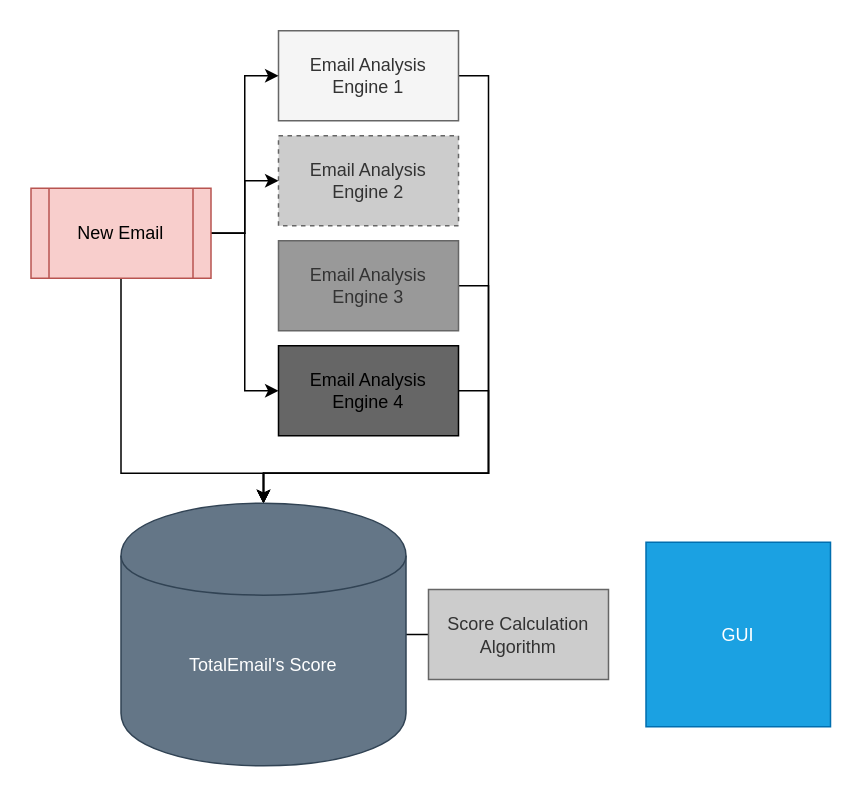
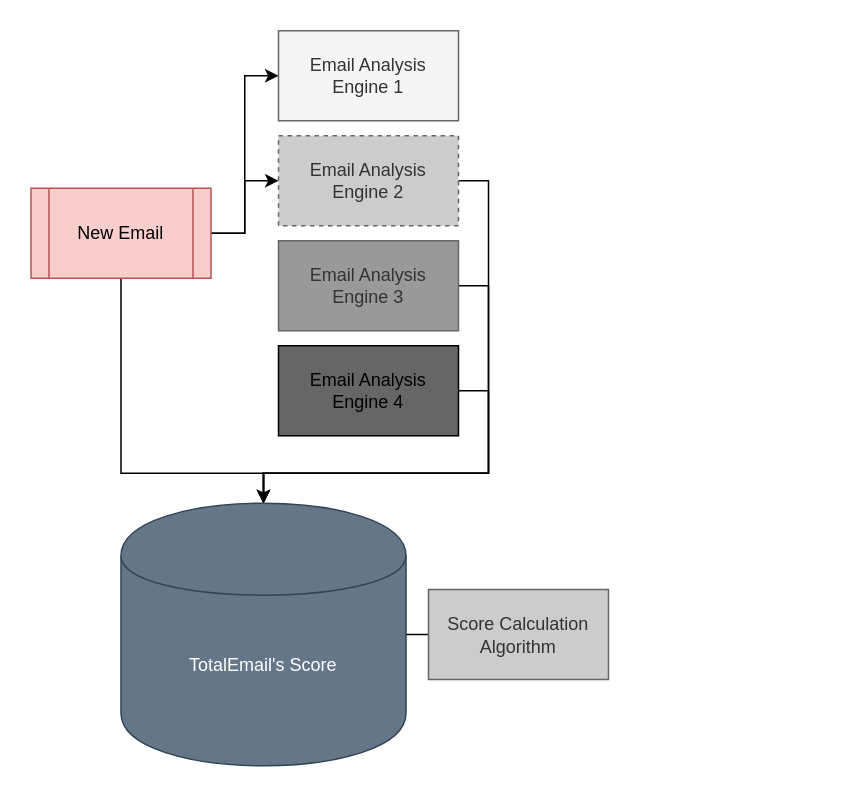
(488, 112) -> none
none -> (472, 181)
(245, 326) -> none
(738, 635) -> none
